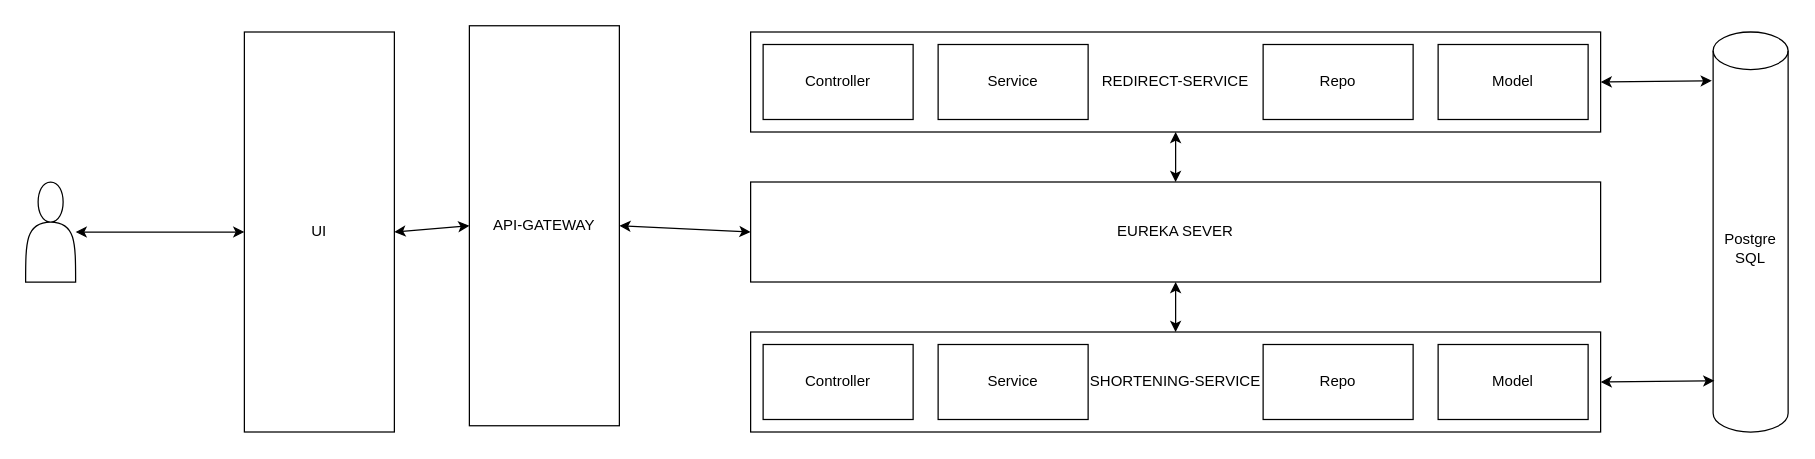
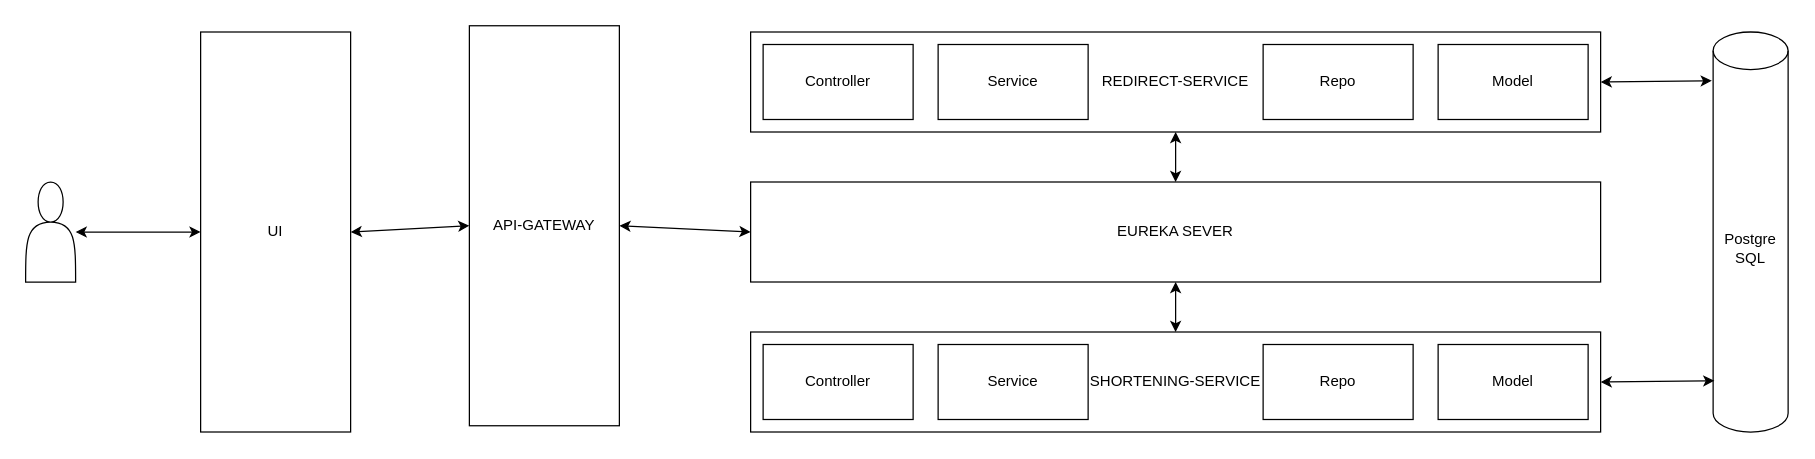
(319, 232) -> (276, 232)
